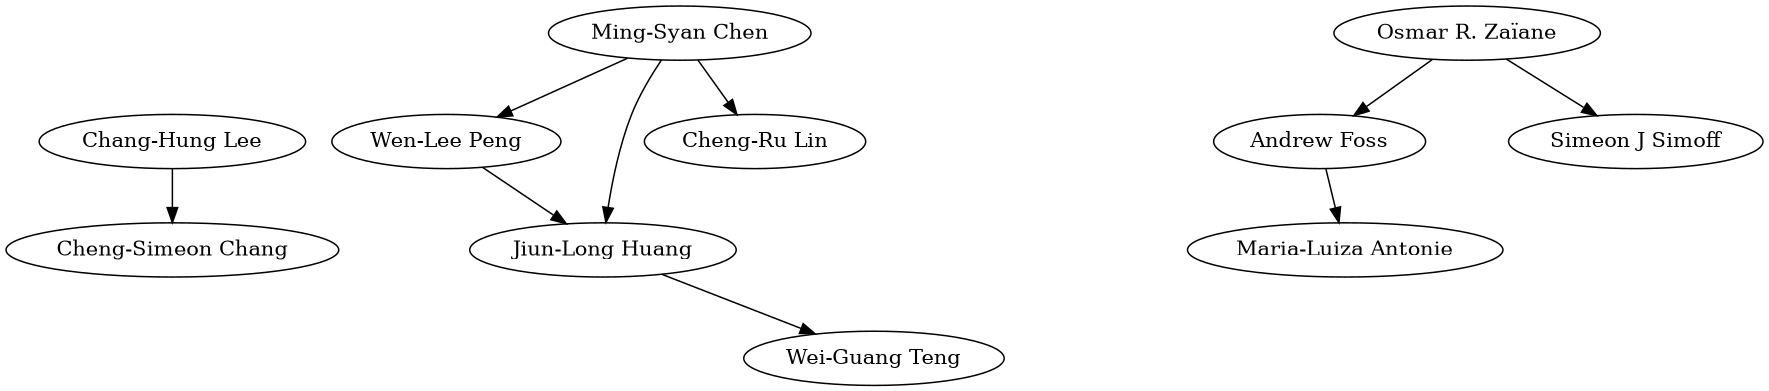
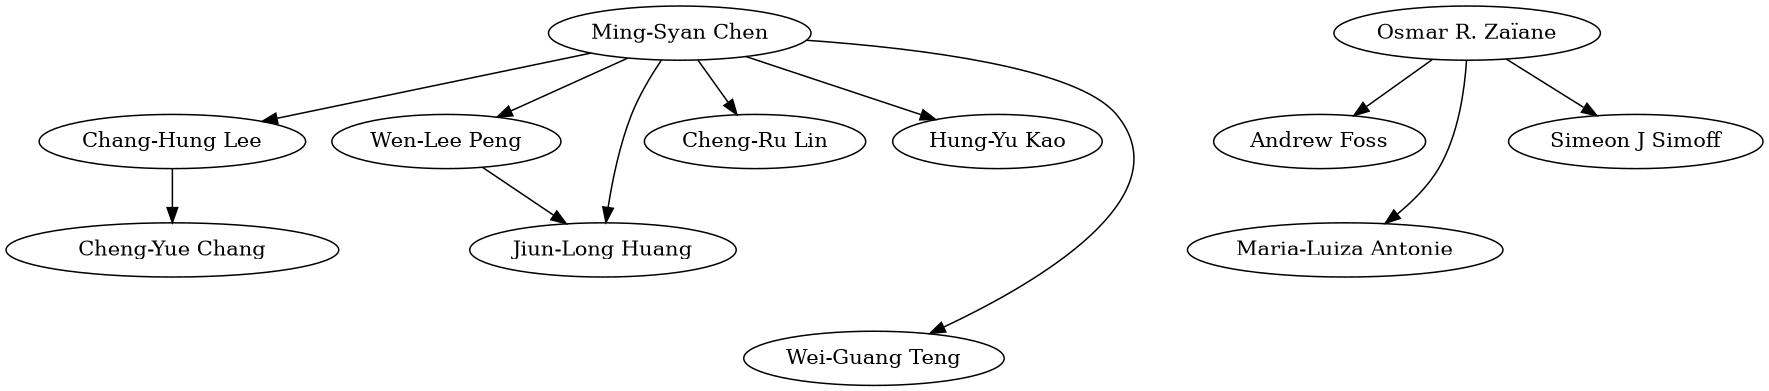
none -> (434, 86)
none -> (997, 142)
(1331, 189) -> (1449, 146)
(172, 250) -> (172, 250)
(731, 301) -> (1112, 111)
